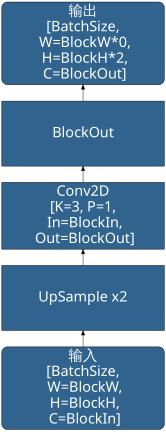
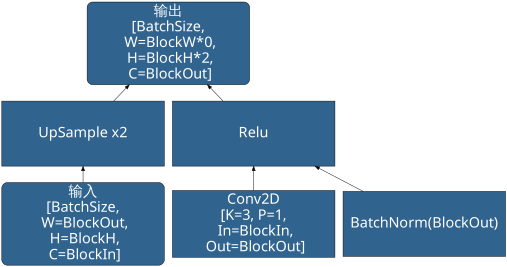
(83, 134) -> (254, 134)
none -> (424, 224)
(83, 260) -> (120, 95)
(83, 388) -> (83, 224)
